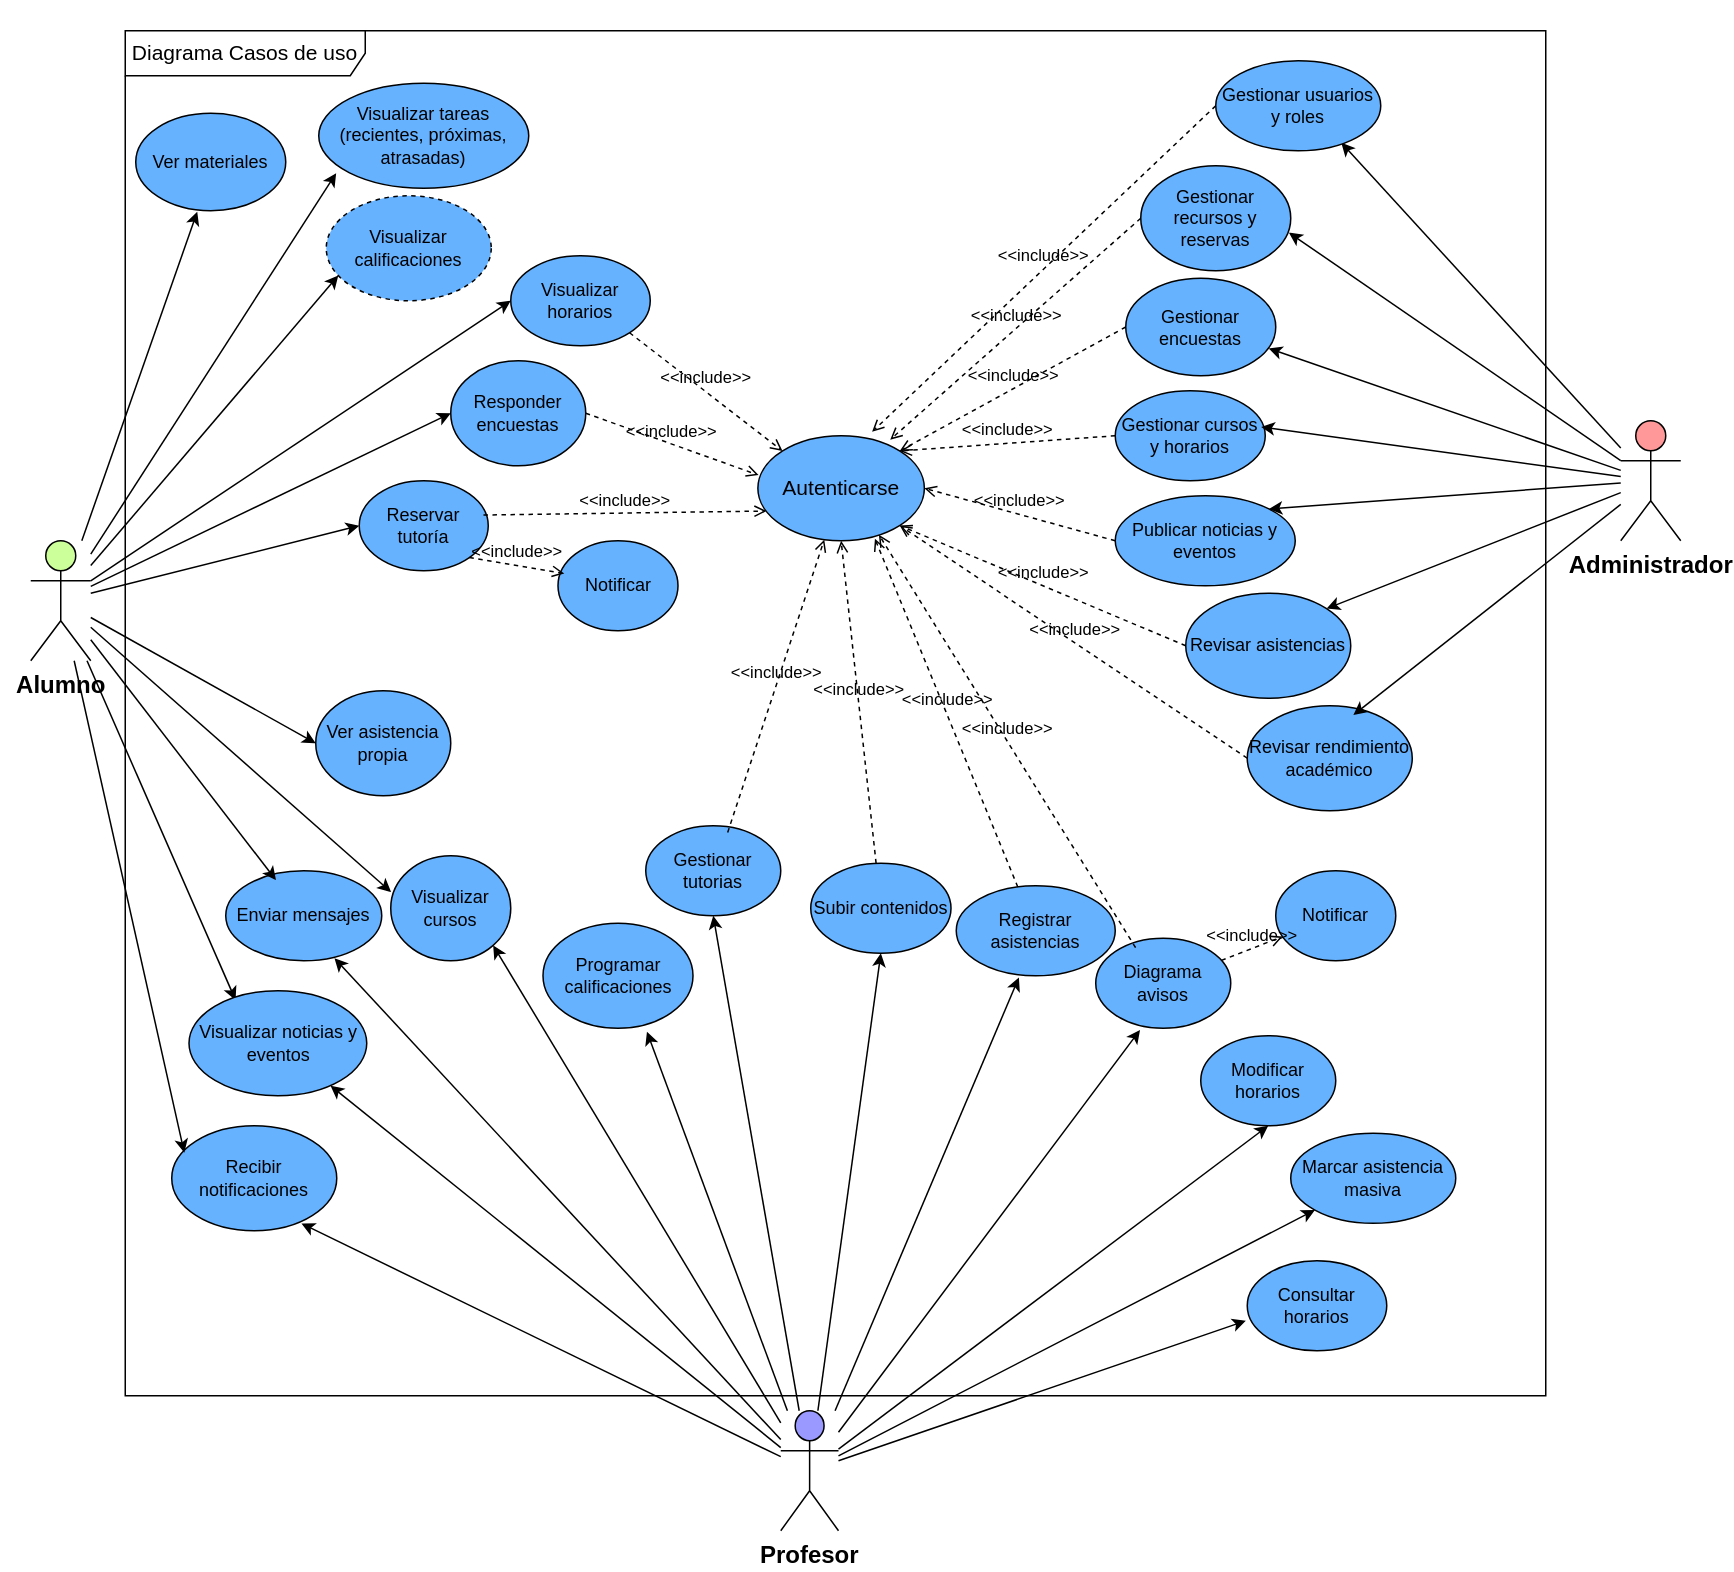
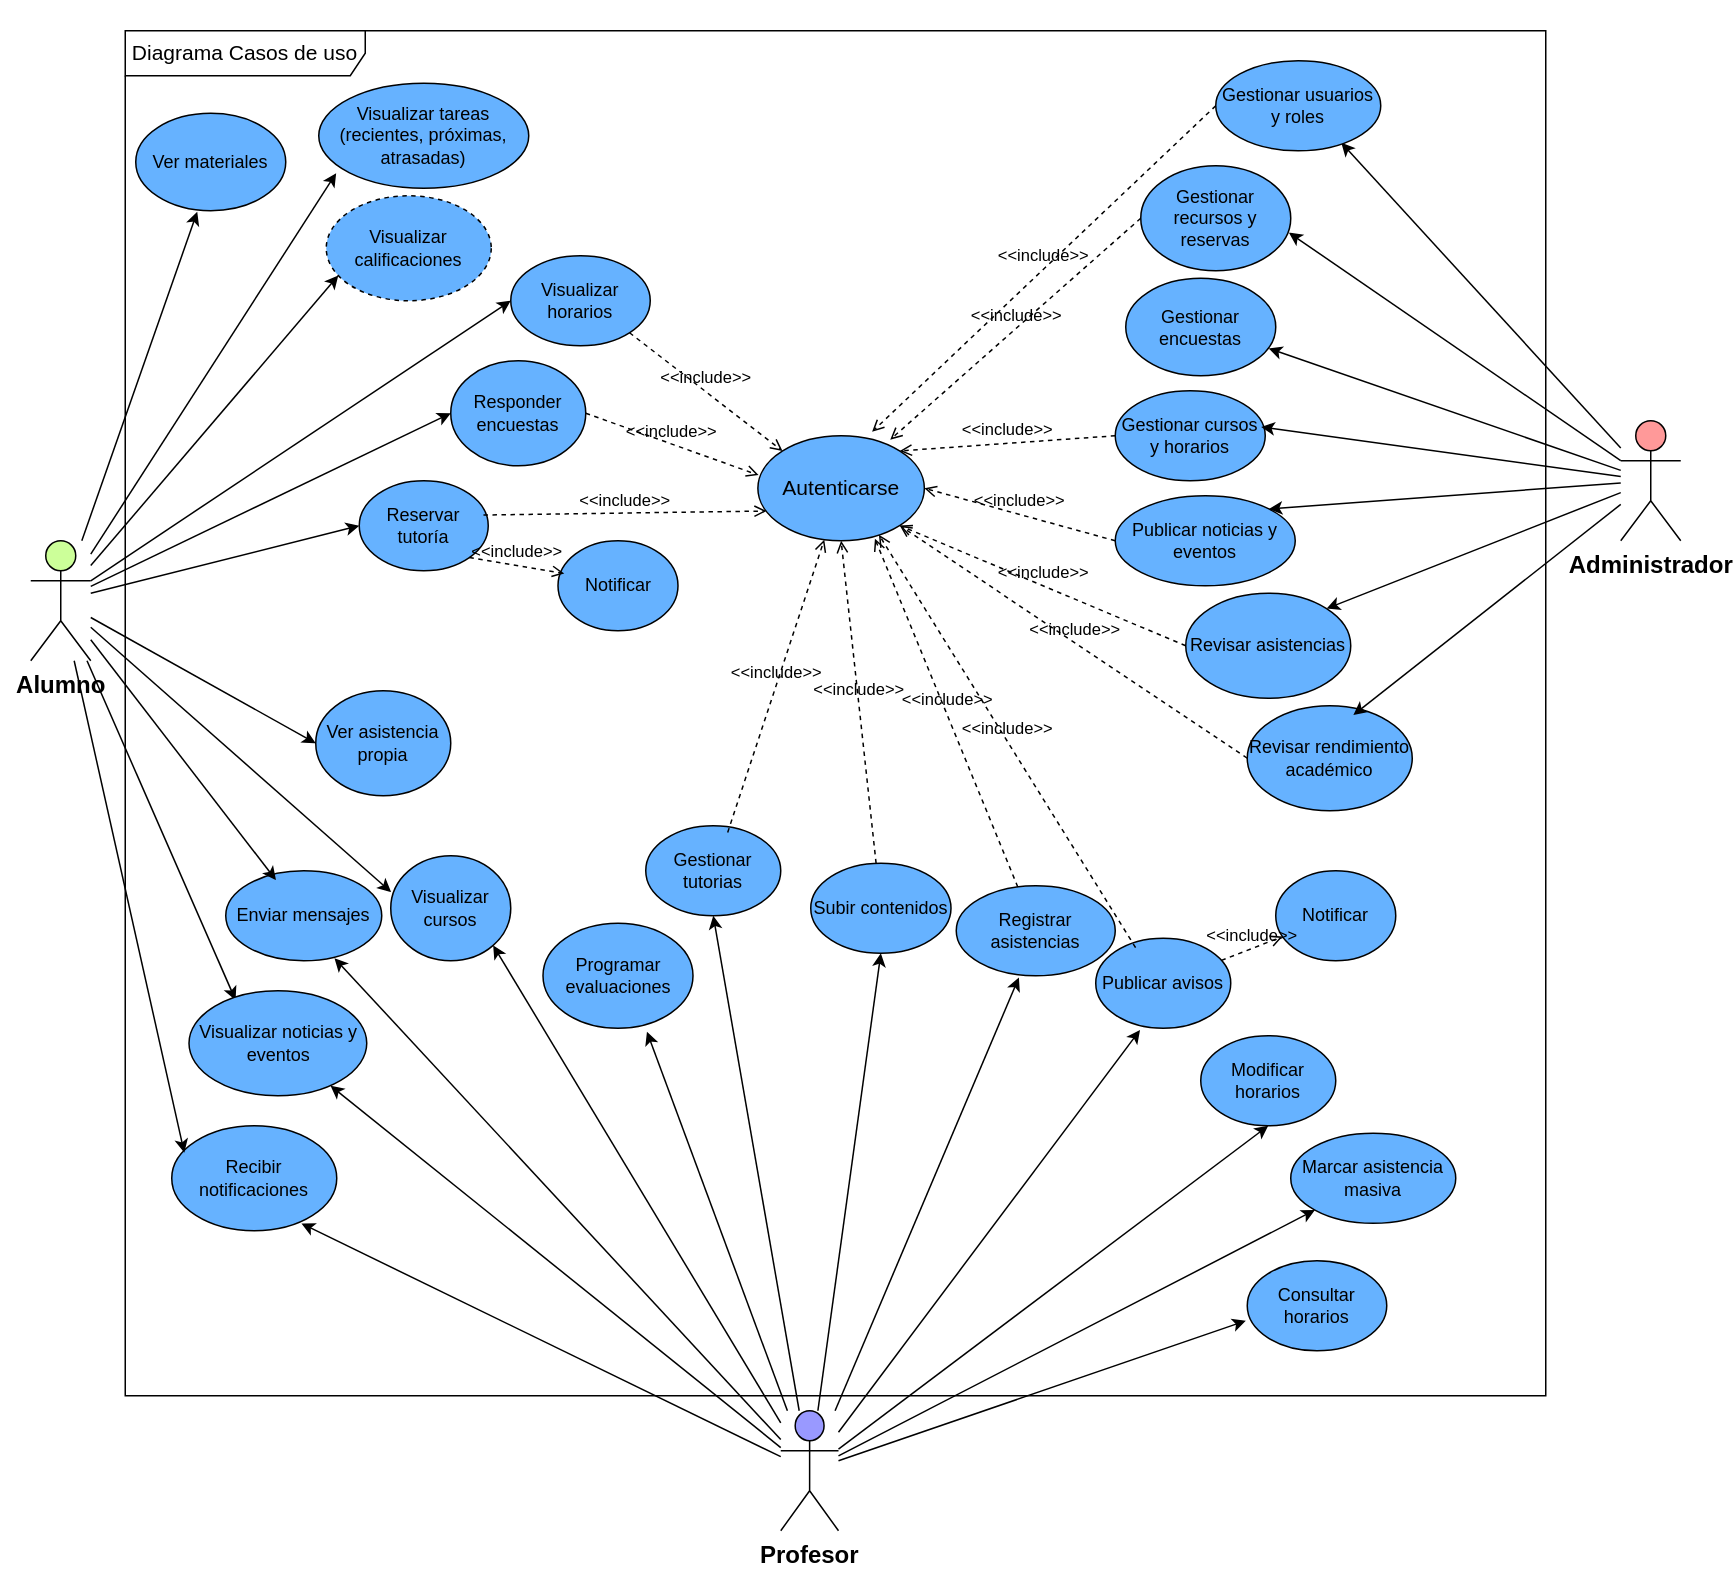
(1016, 387) -> none
(619, 976) -> (619, 976)
(1163, 983) -> (1163, 983)
